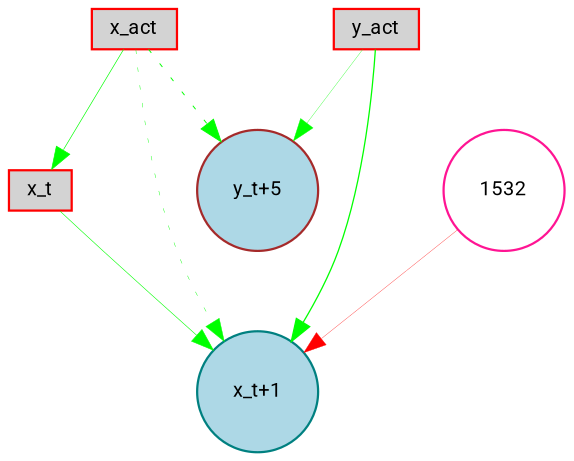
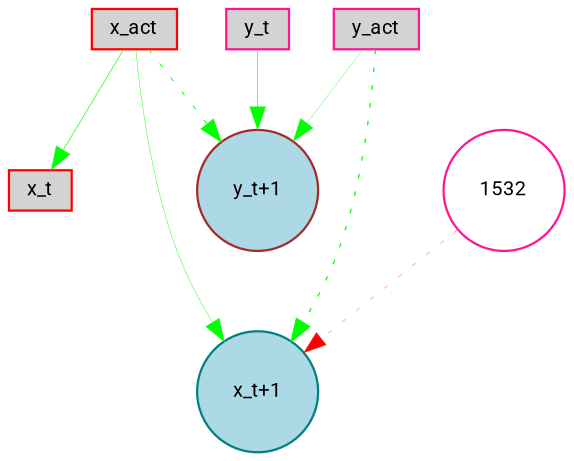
none -> (258, 29)
(376, 29) -> (376, 29)
(159, 190) -> (159, 190)
(258, 190) -> (258, 190)
(356, 191) -> (356, 191)
(128, 274) -> none
(390, 284) -> (390, 284)
